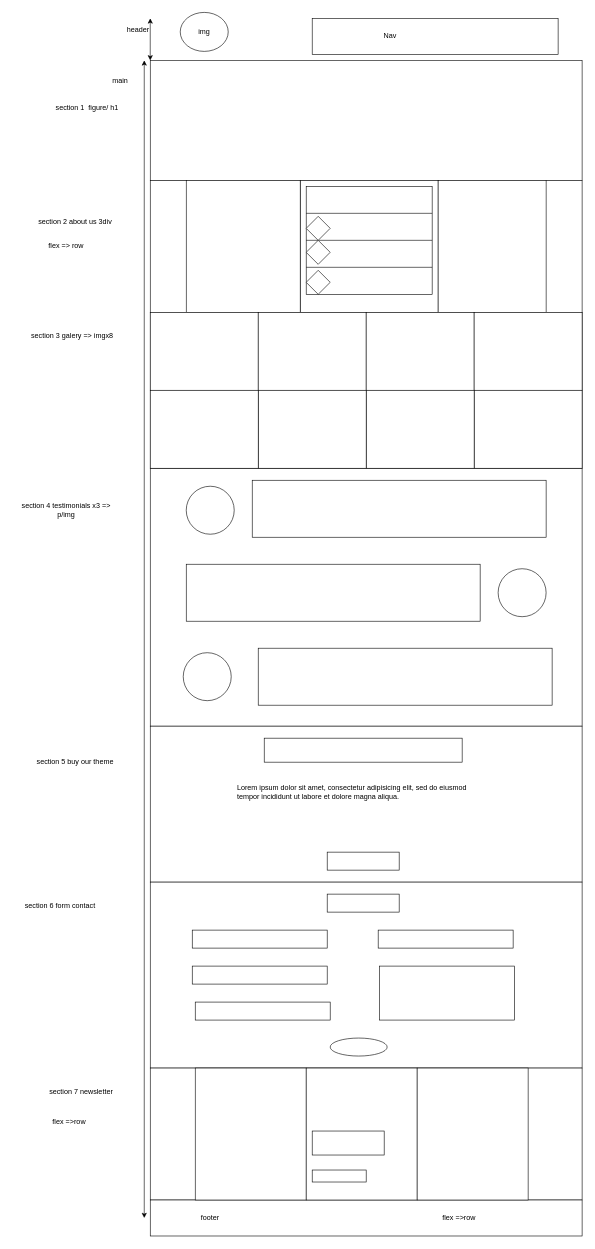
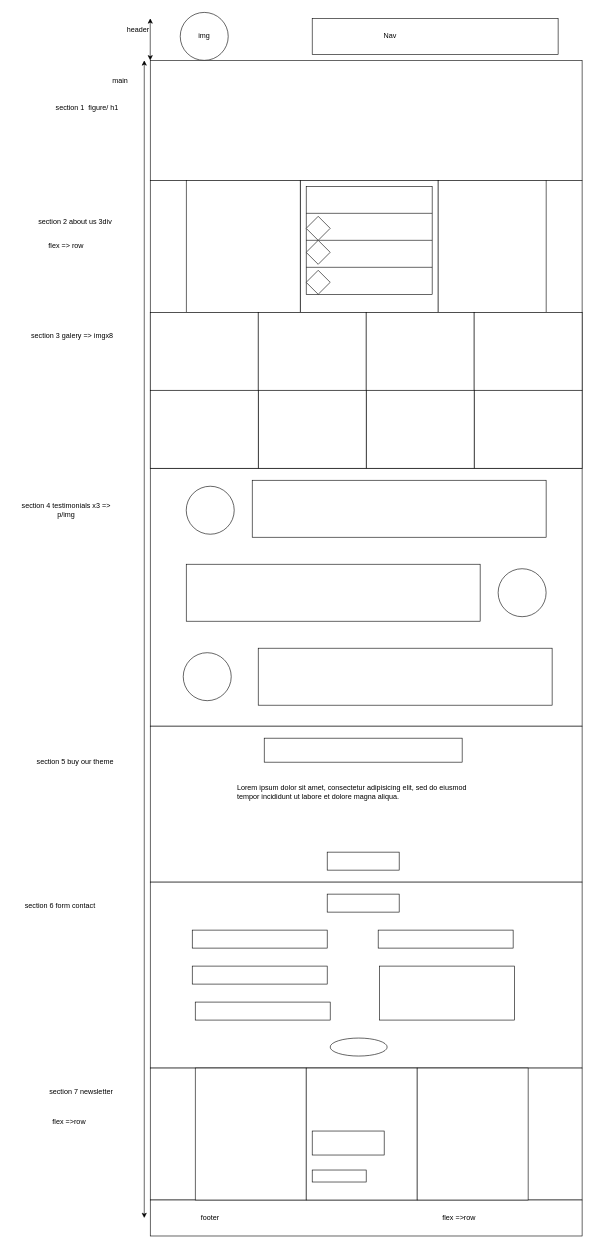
(204, 32) -> (204, 36)
